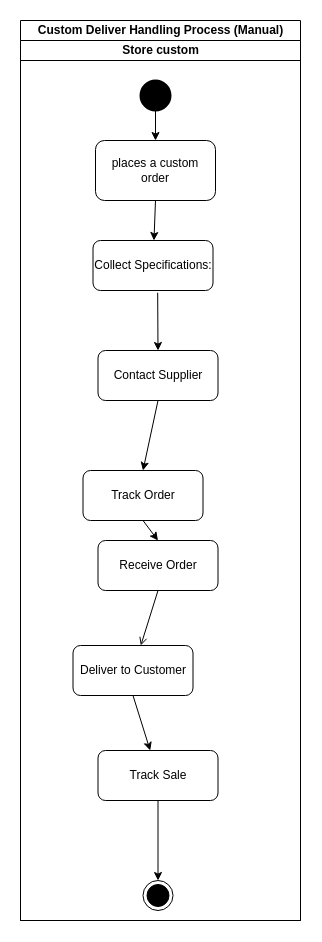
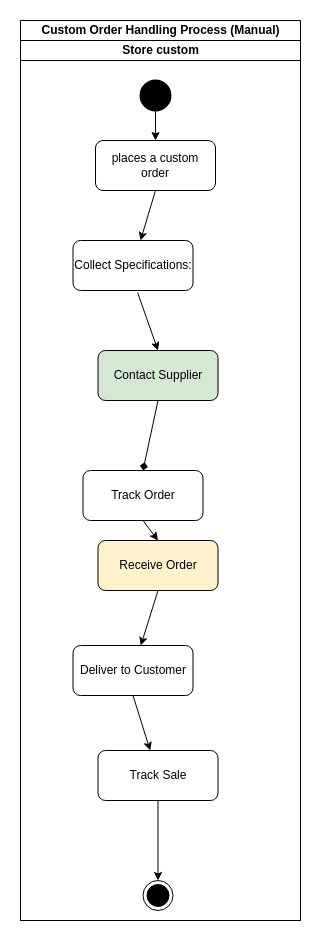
(161, 31) -> (161, 31)
(156, 171) -> (156, 166)
(153, 266) -> (133, 266)
(158, 376) -> (158, 376)
(145, 462) -> (145, 462)
(158, 566) -> (158, 566)
(143, 639) -> (143, 638)
